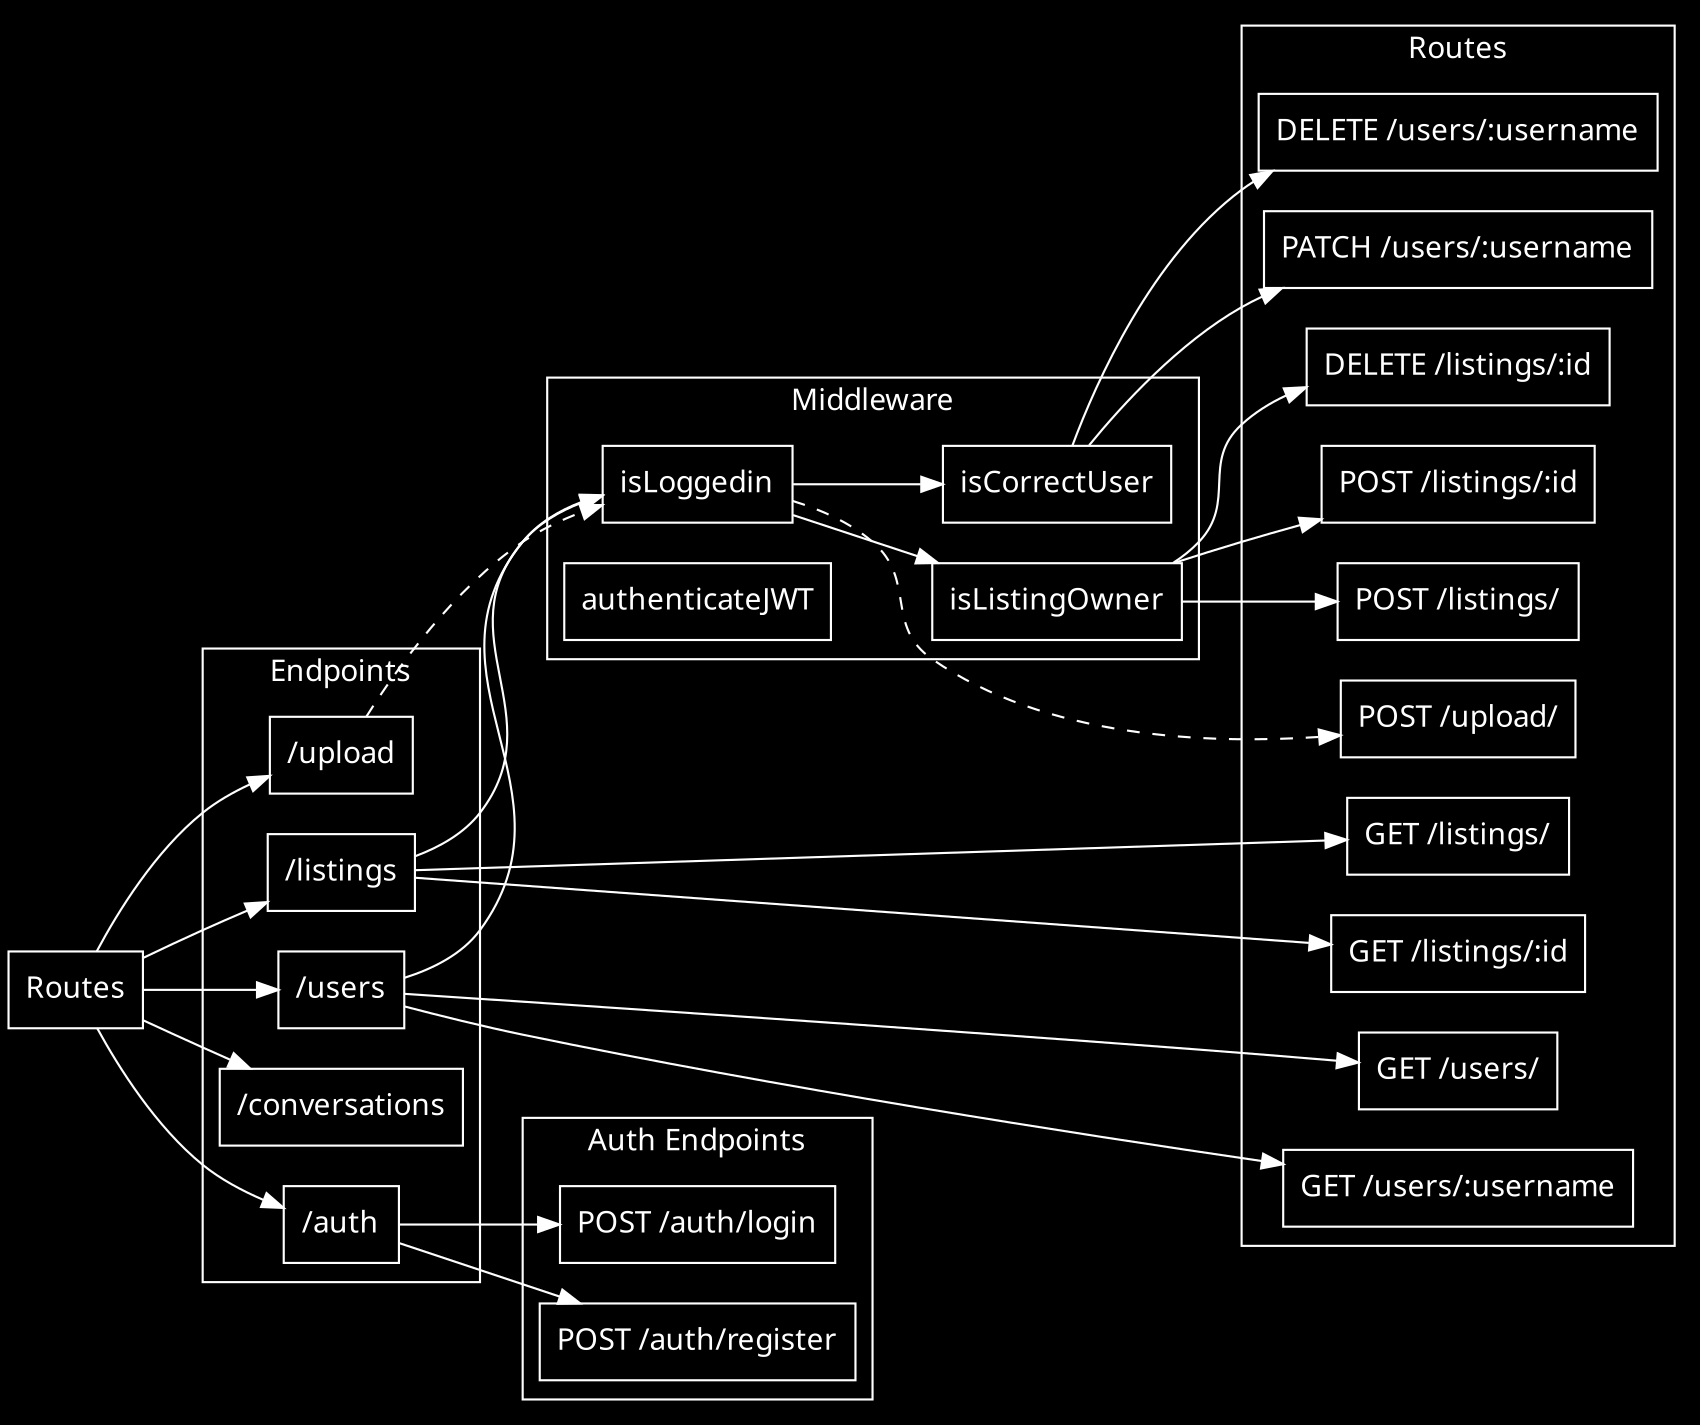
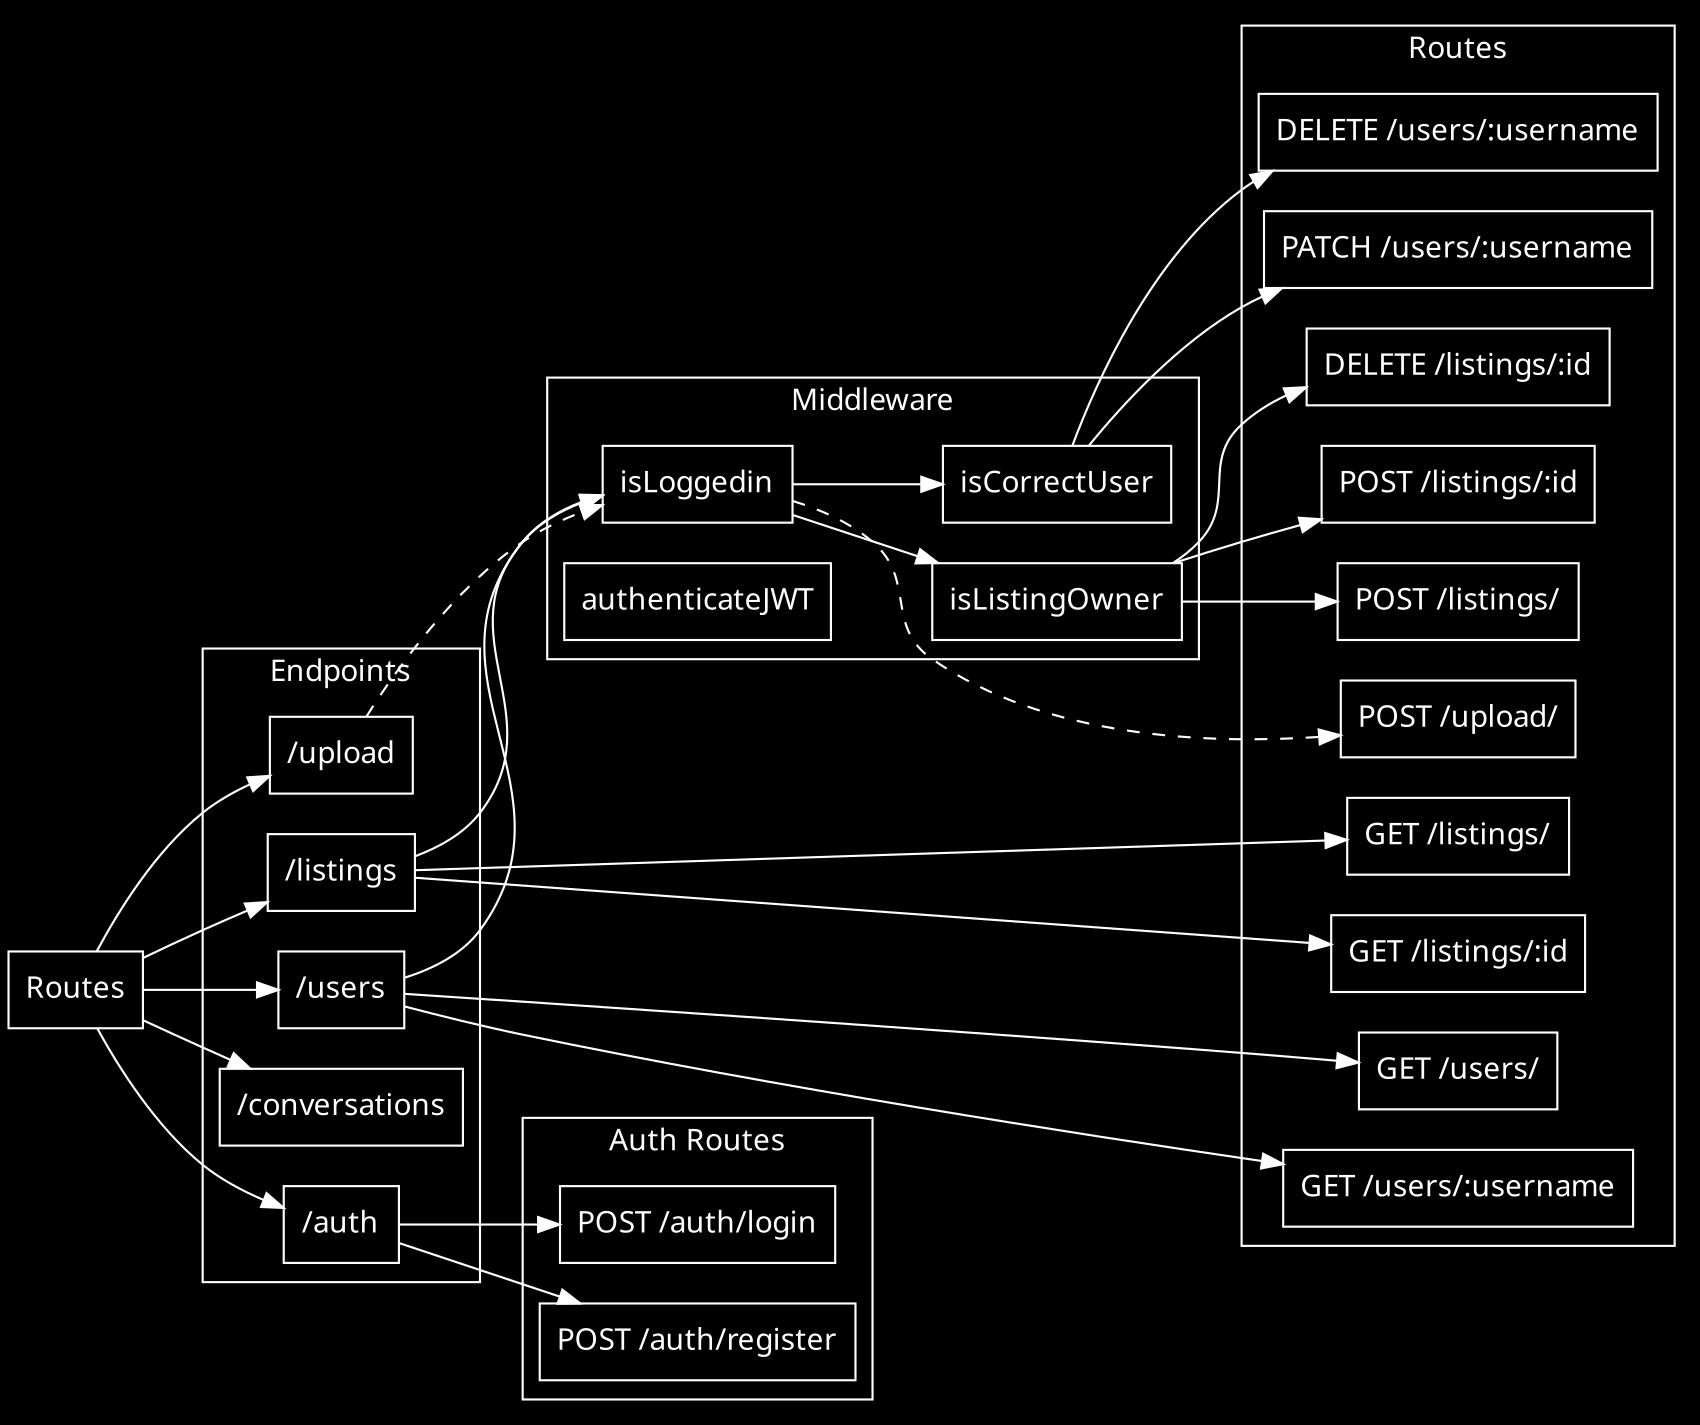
(698, 1142) -> (698, 1142)
